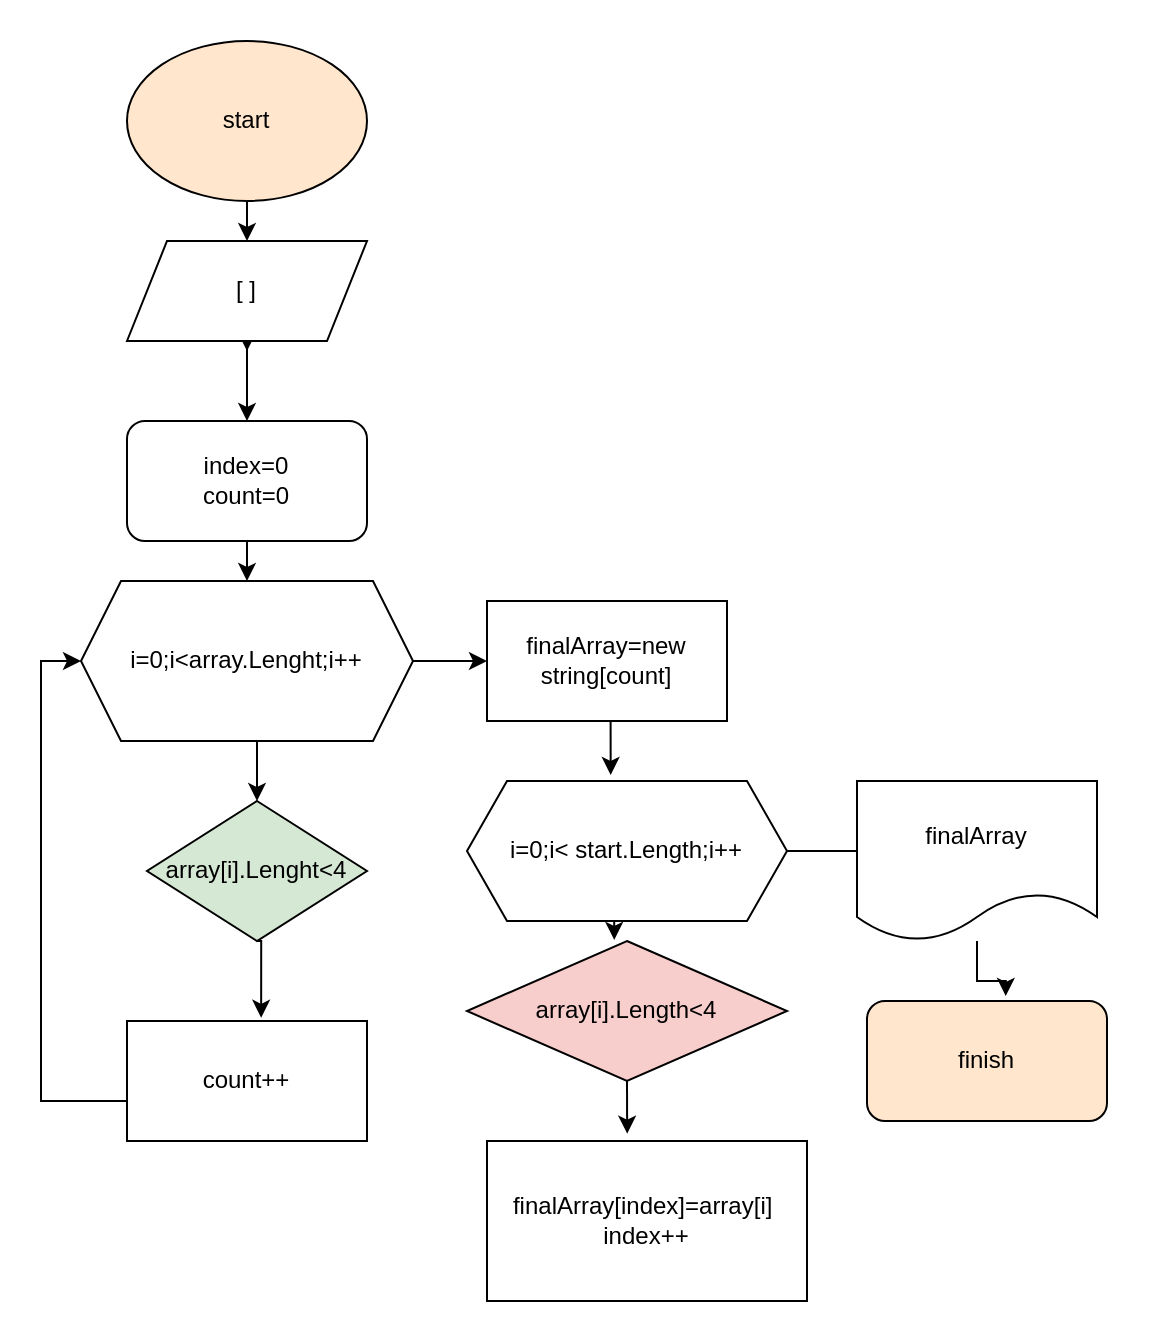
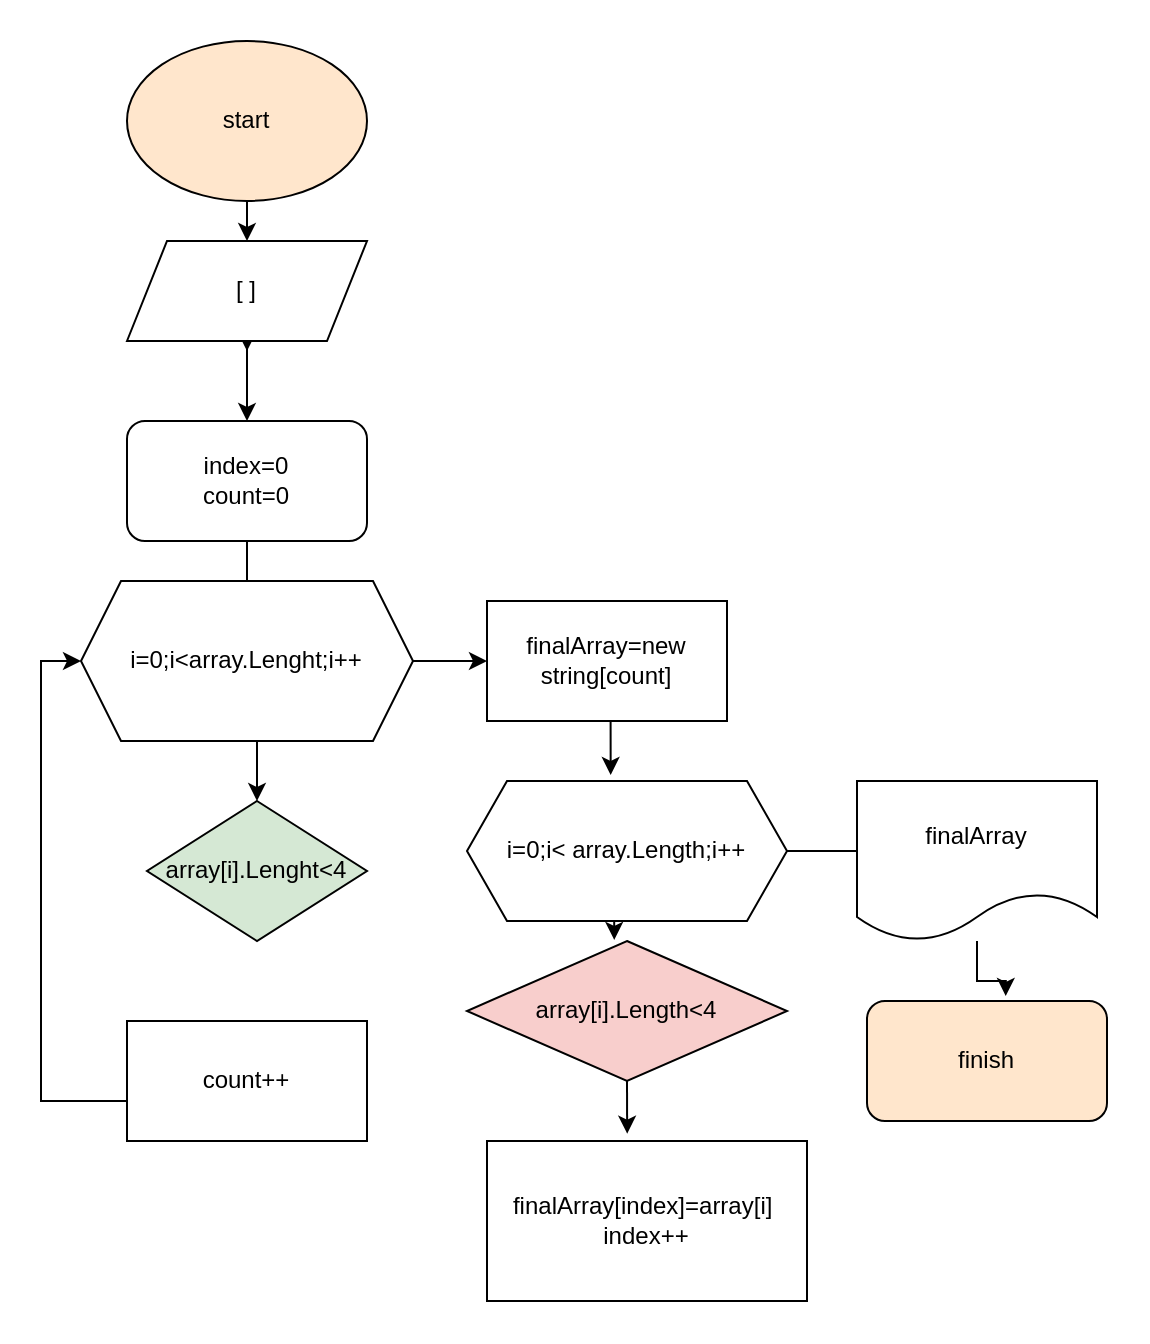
(247, 566) -> (247, 571)
(627, 851) -> (627, 851)
(261, 971) -> none
